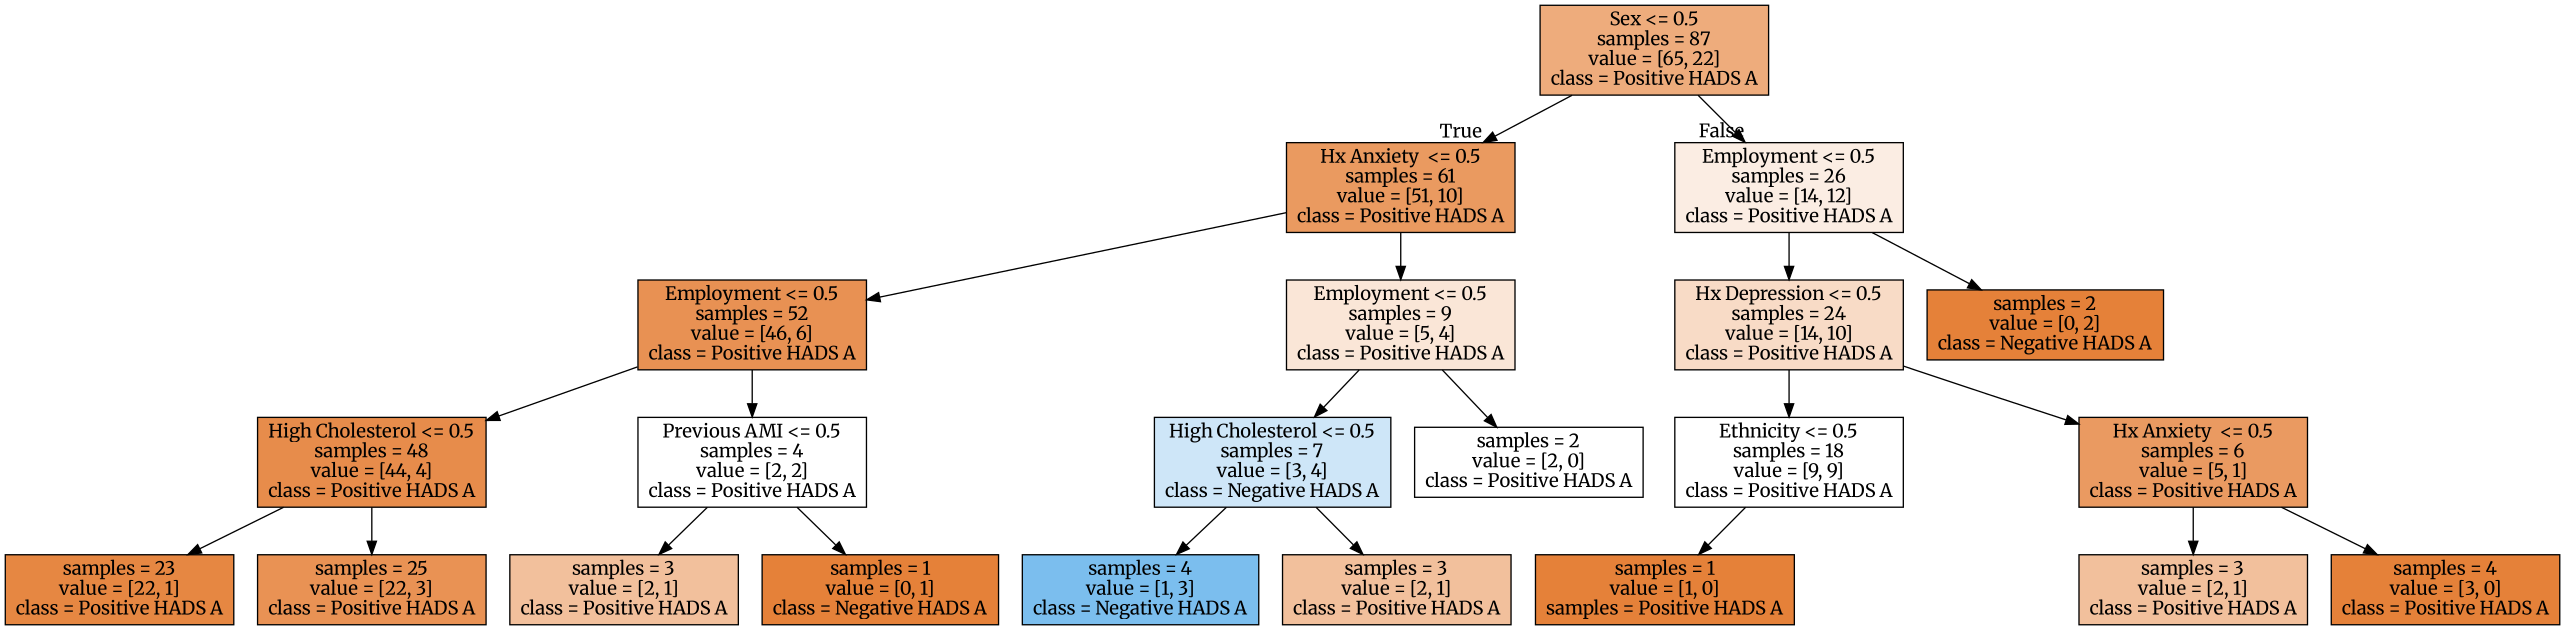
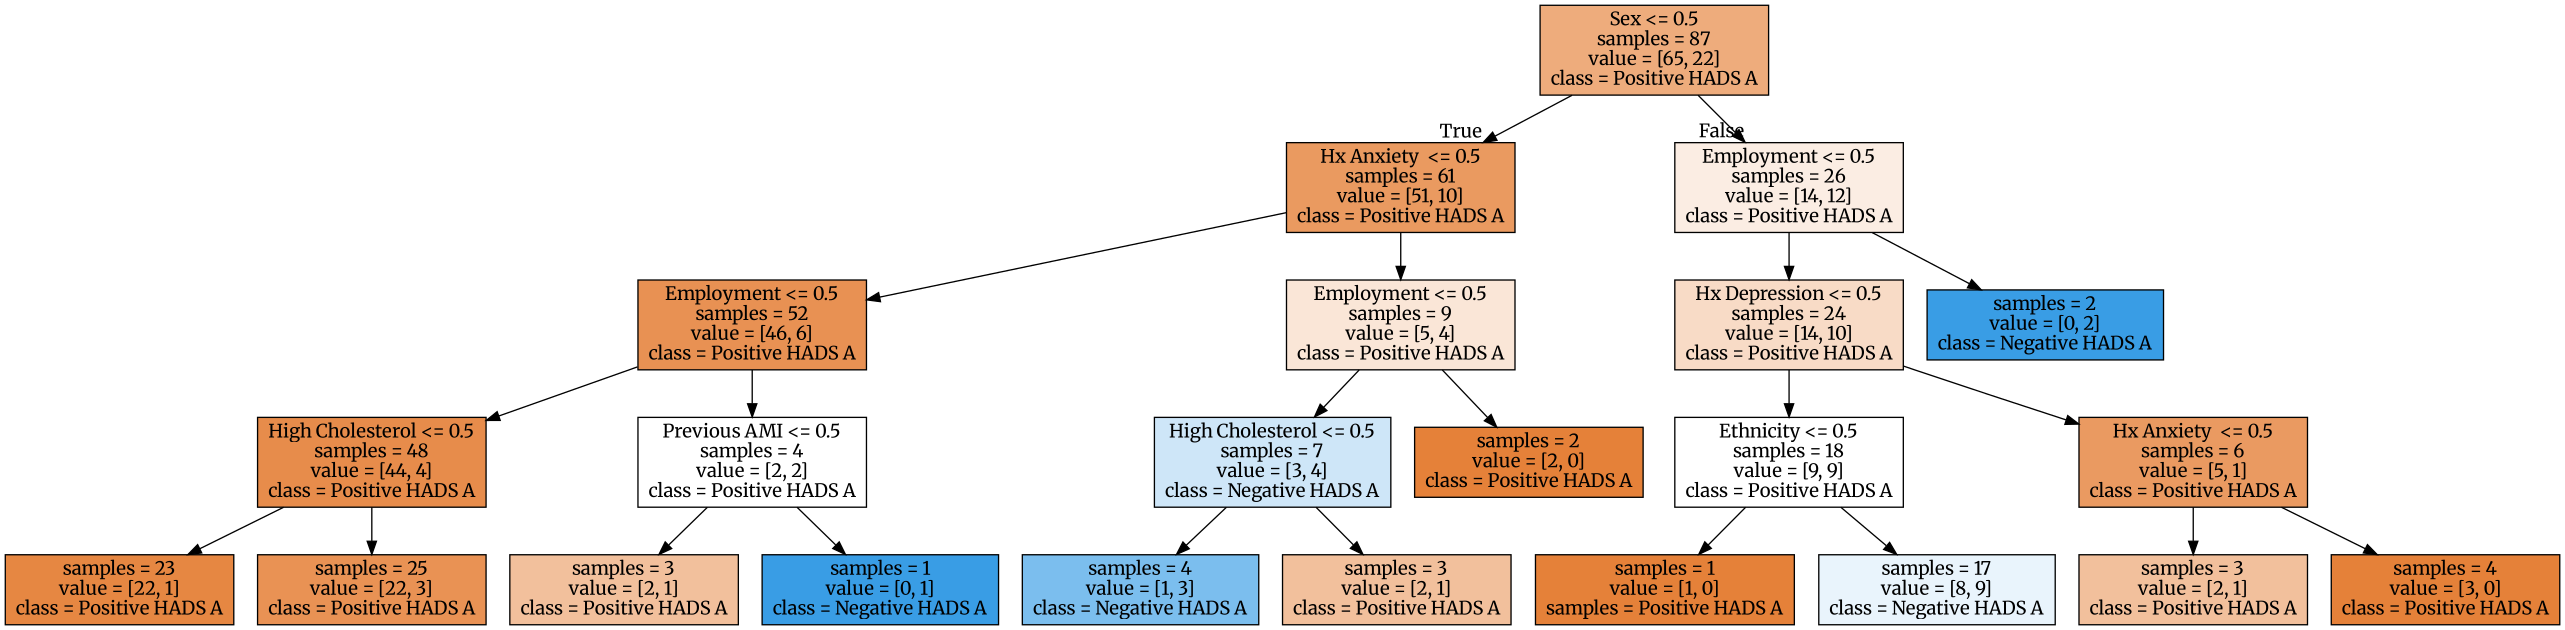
(2045, 325) -> (2045, 325)
(1529, 462) -> (1529, 462)
(880, 590) -> (880, 590)
none -> (1937, 590)
